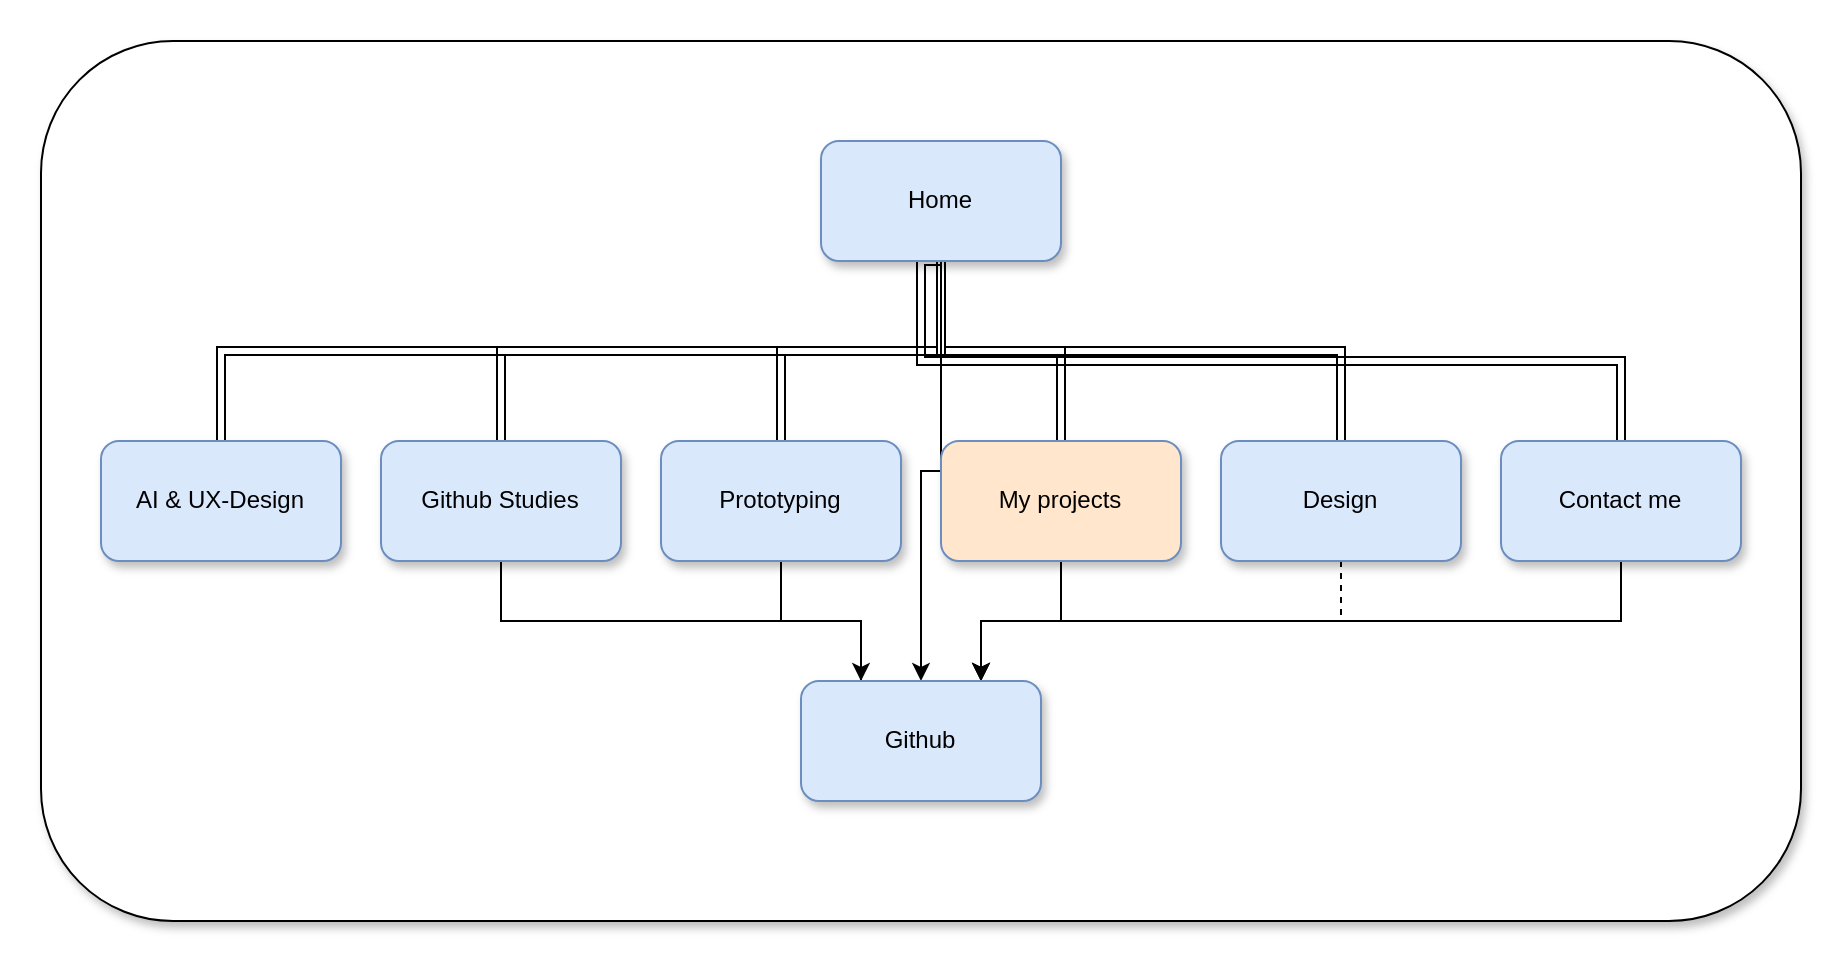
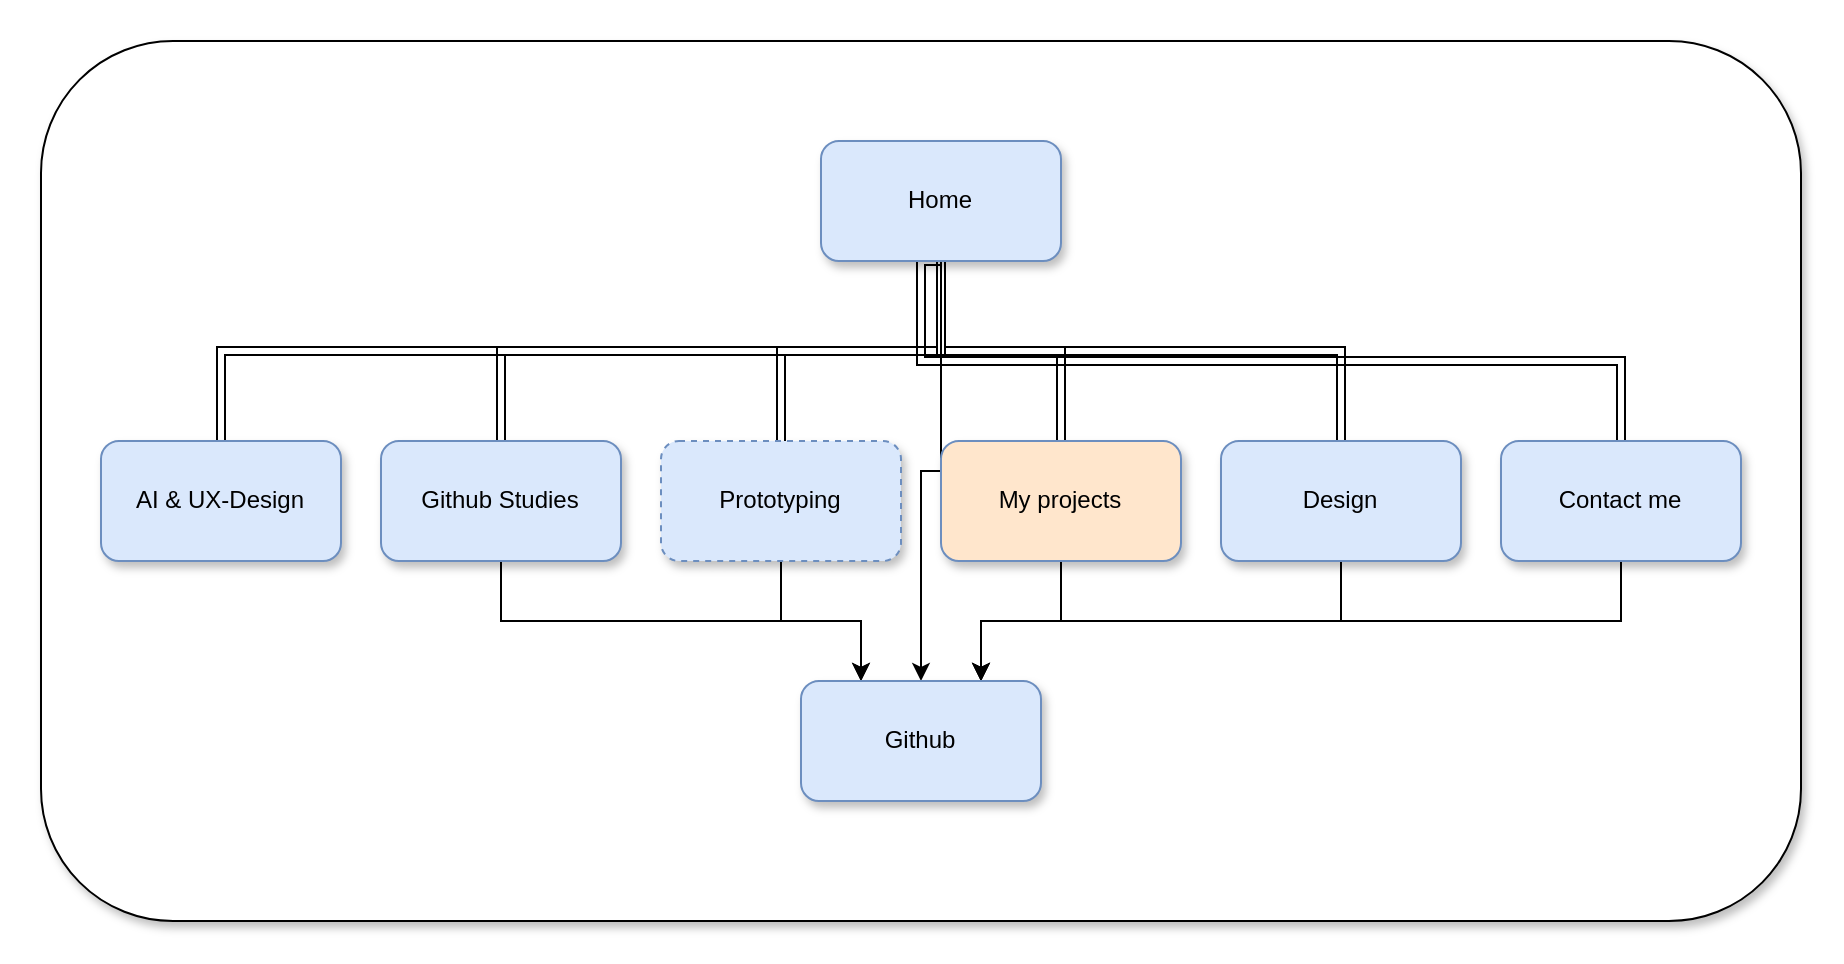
(781, 501) -> (781, 501)
(1341, 591) -> (1341, 591)
(861, 676) -> (781, 562)
